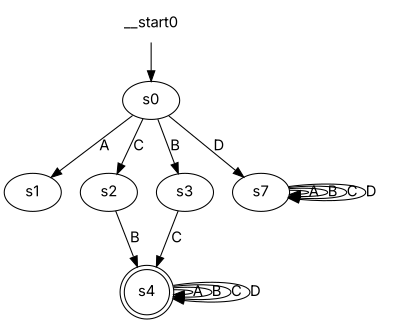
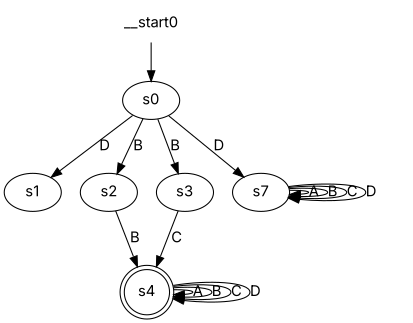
(105, 146) -> (105, 146)
(139, 146) -> (138, 146)
